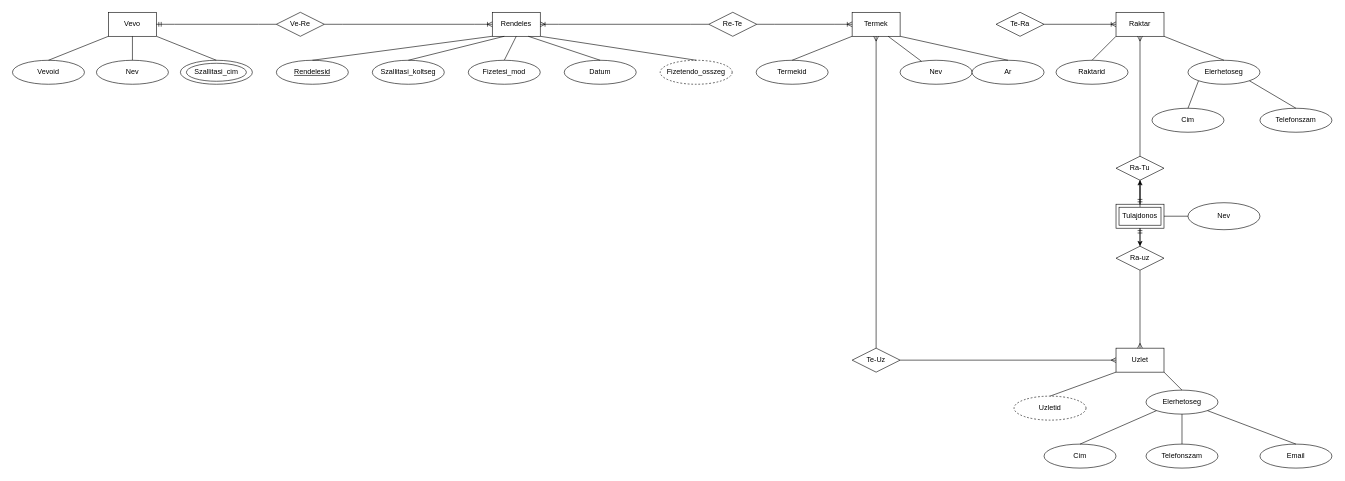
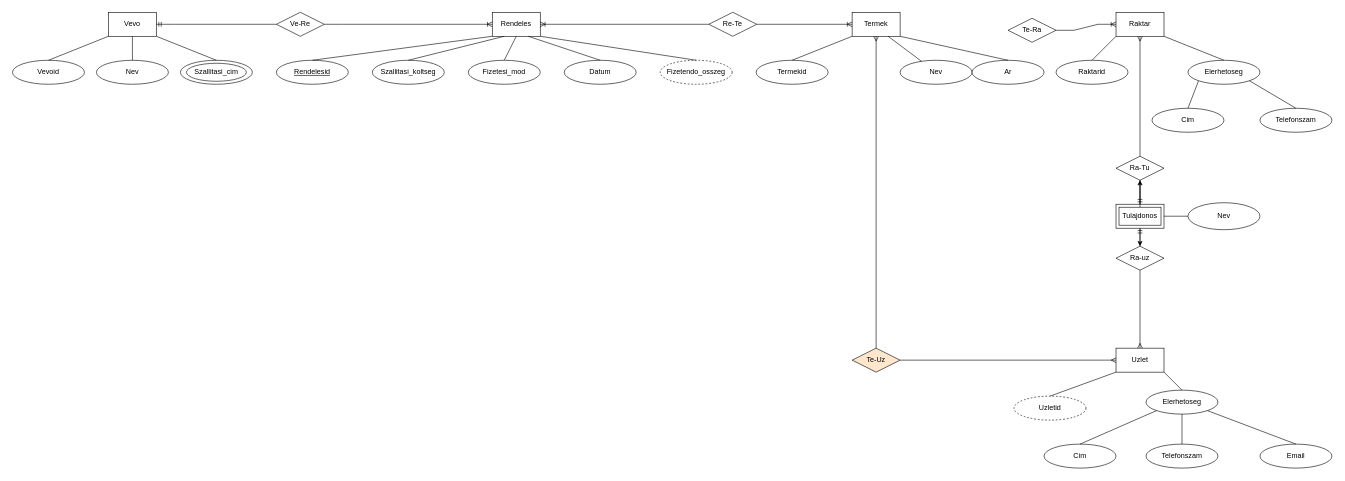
(1020, 24) -> (1032, 30)
(876, 360) -> (876, 360)
